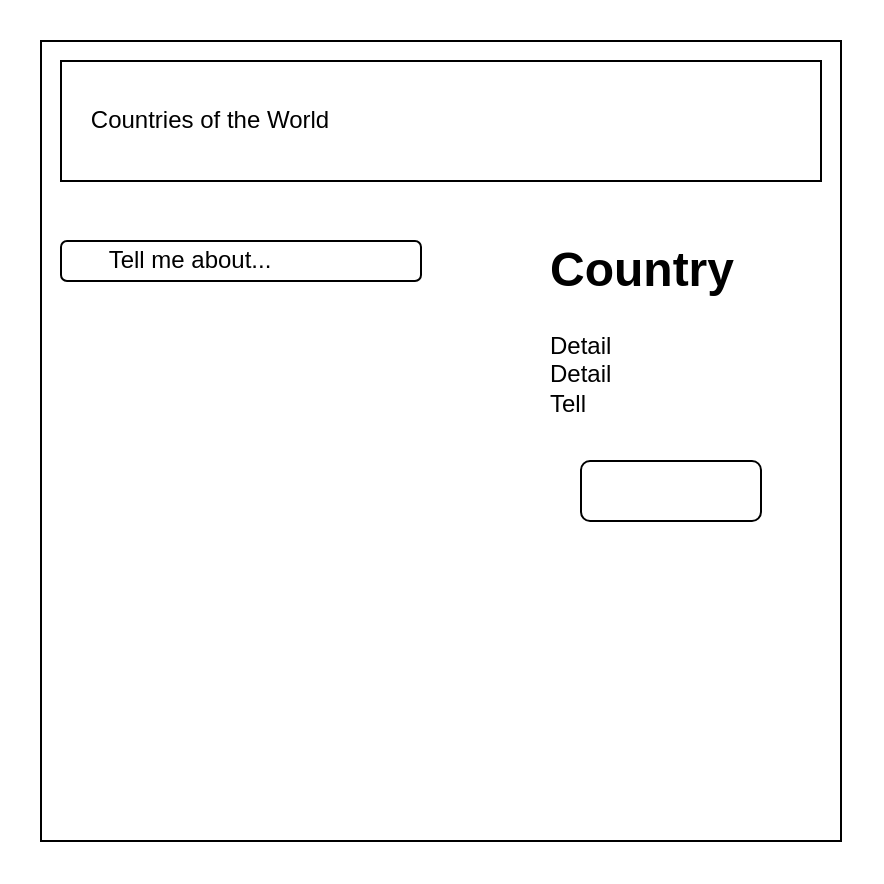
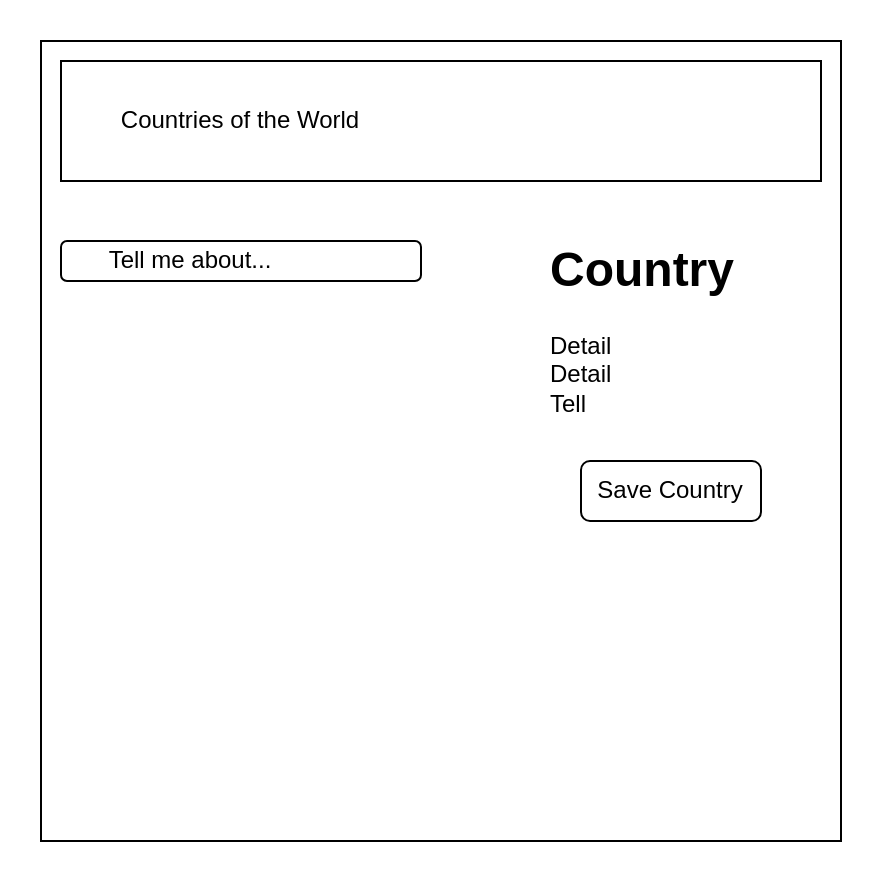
(211, 121) -> (241, 121)
none -> (671, 491)
